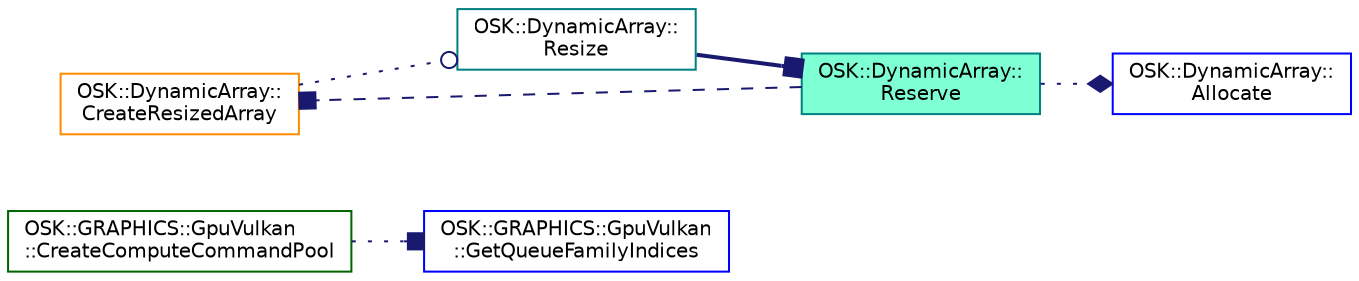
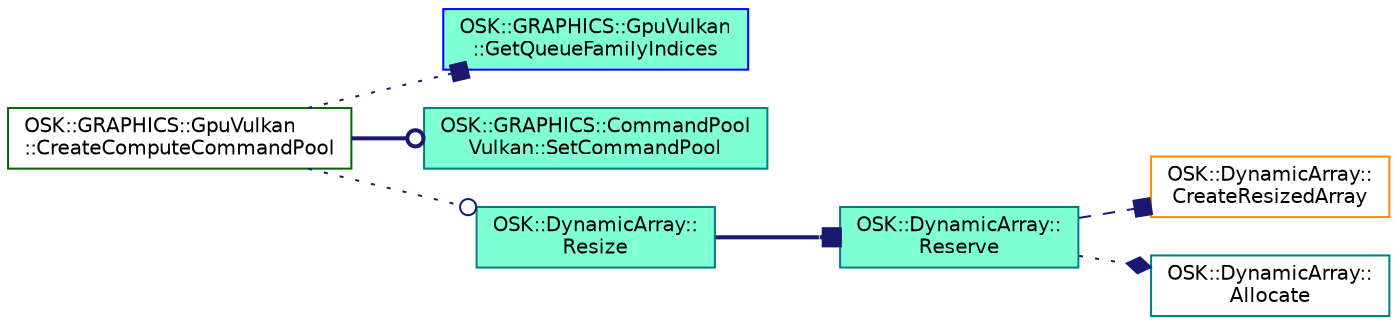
(577, 39) -> (596, 237)
(370, 73) -> (384, 187)
(1232, 84) -> (1270, 286)
none -> (596, 138)
(577, 241) -> (596, 39)
